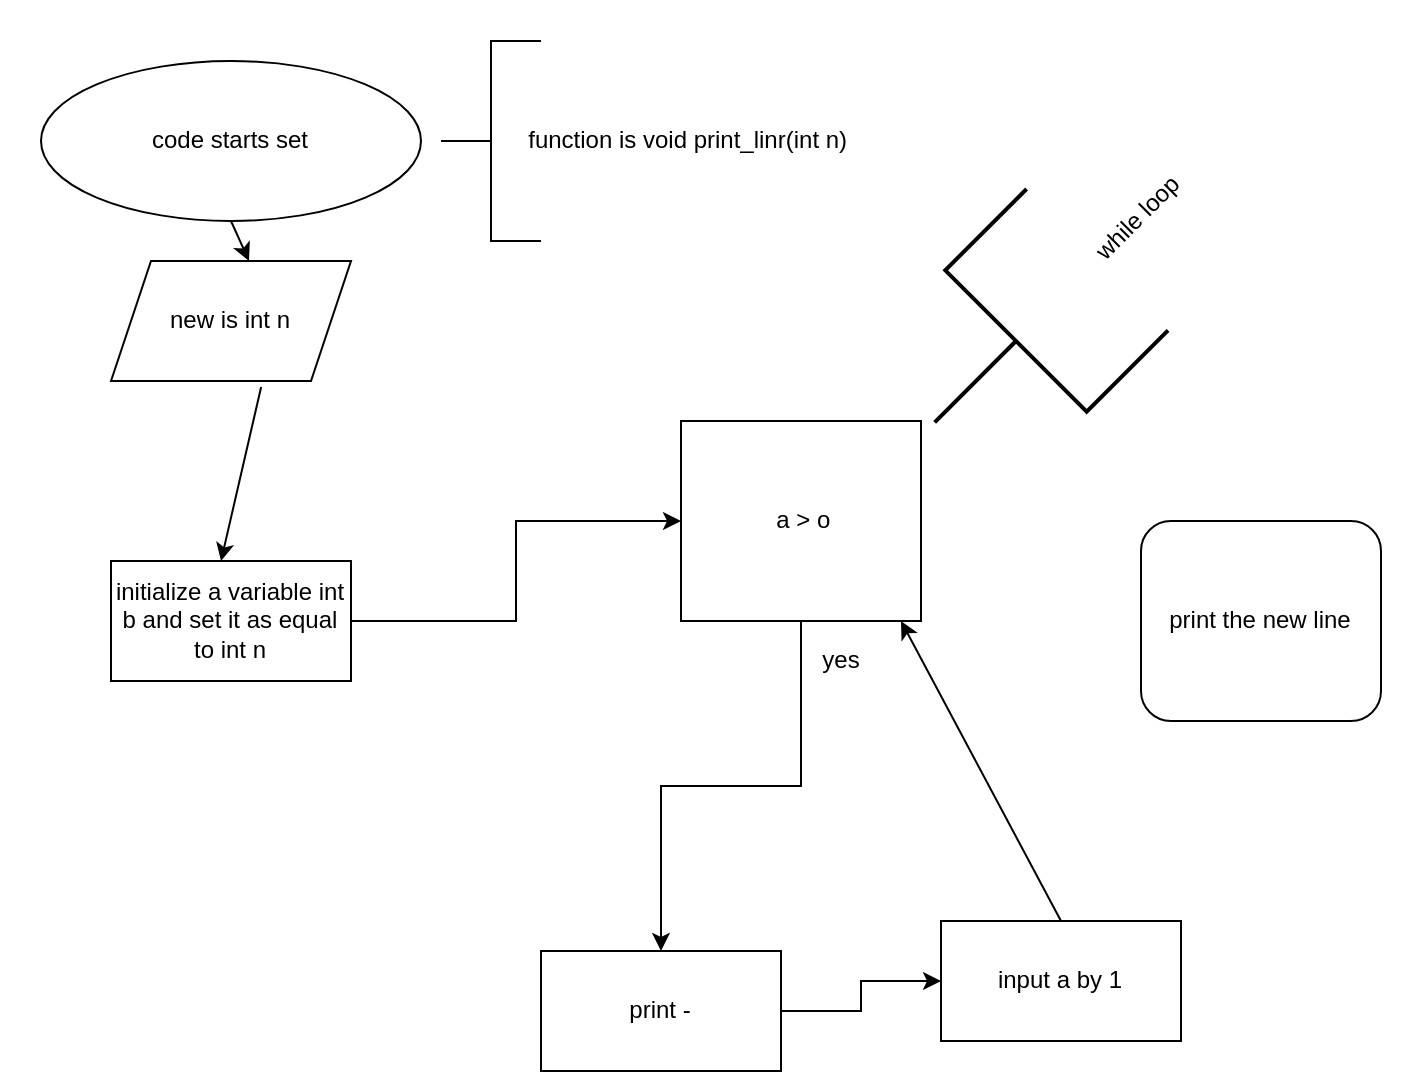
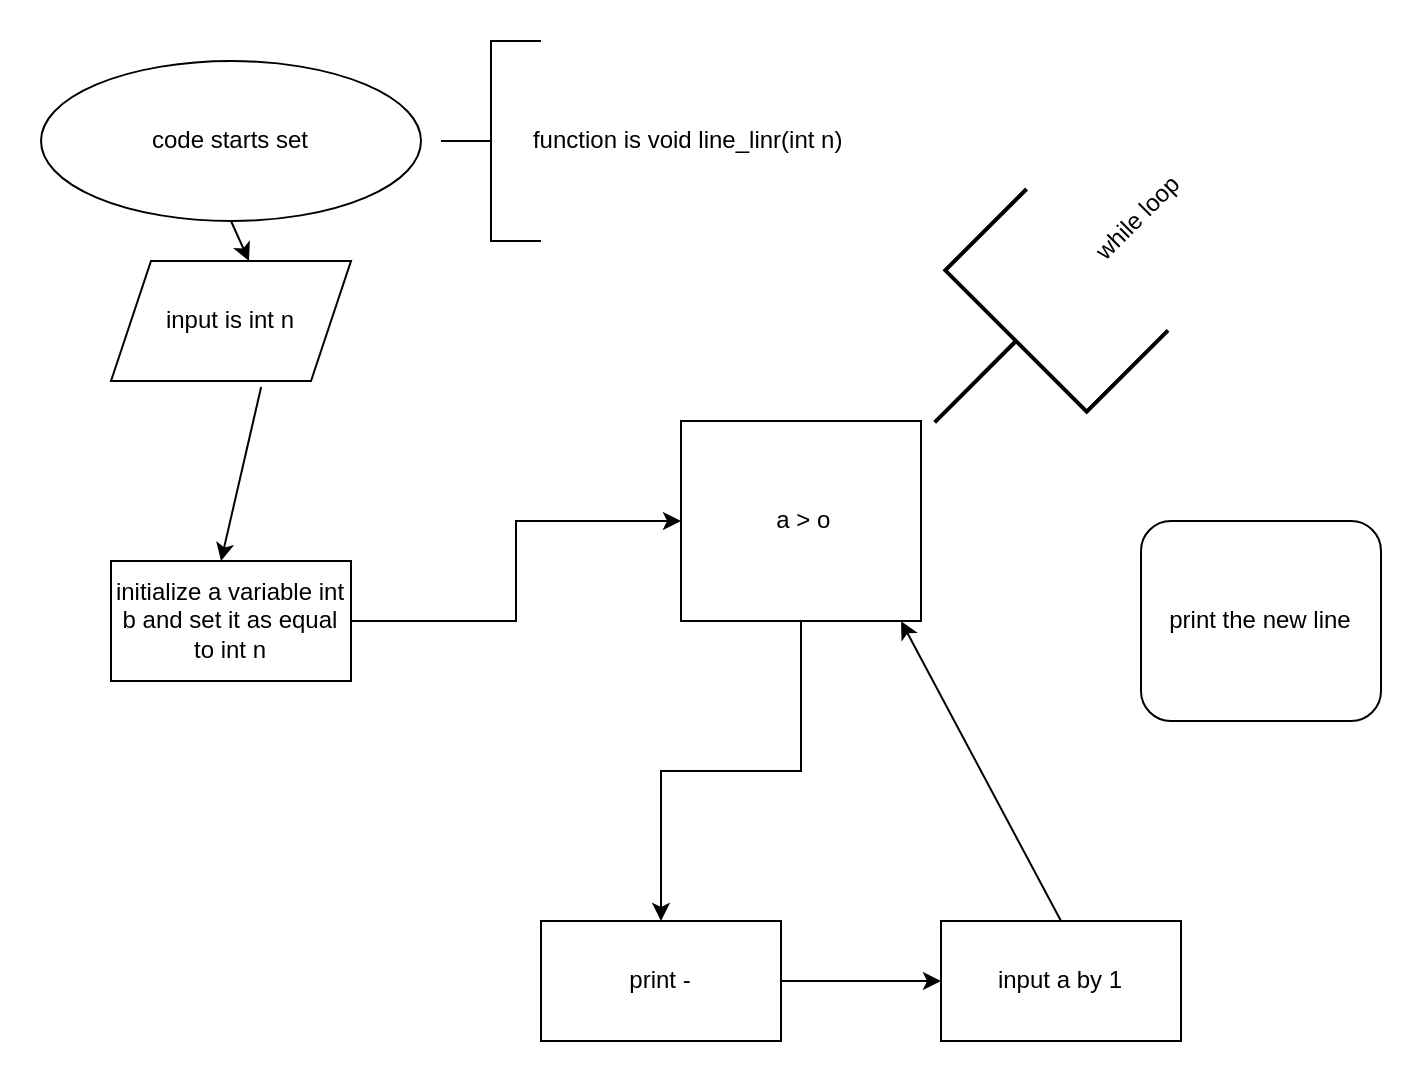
(692, 141) -> (692, 141)
(231, 321) -> (231, 321)
(841, 661) -> none
(661, 1011) -> (661, 981)
